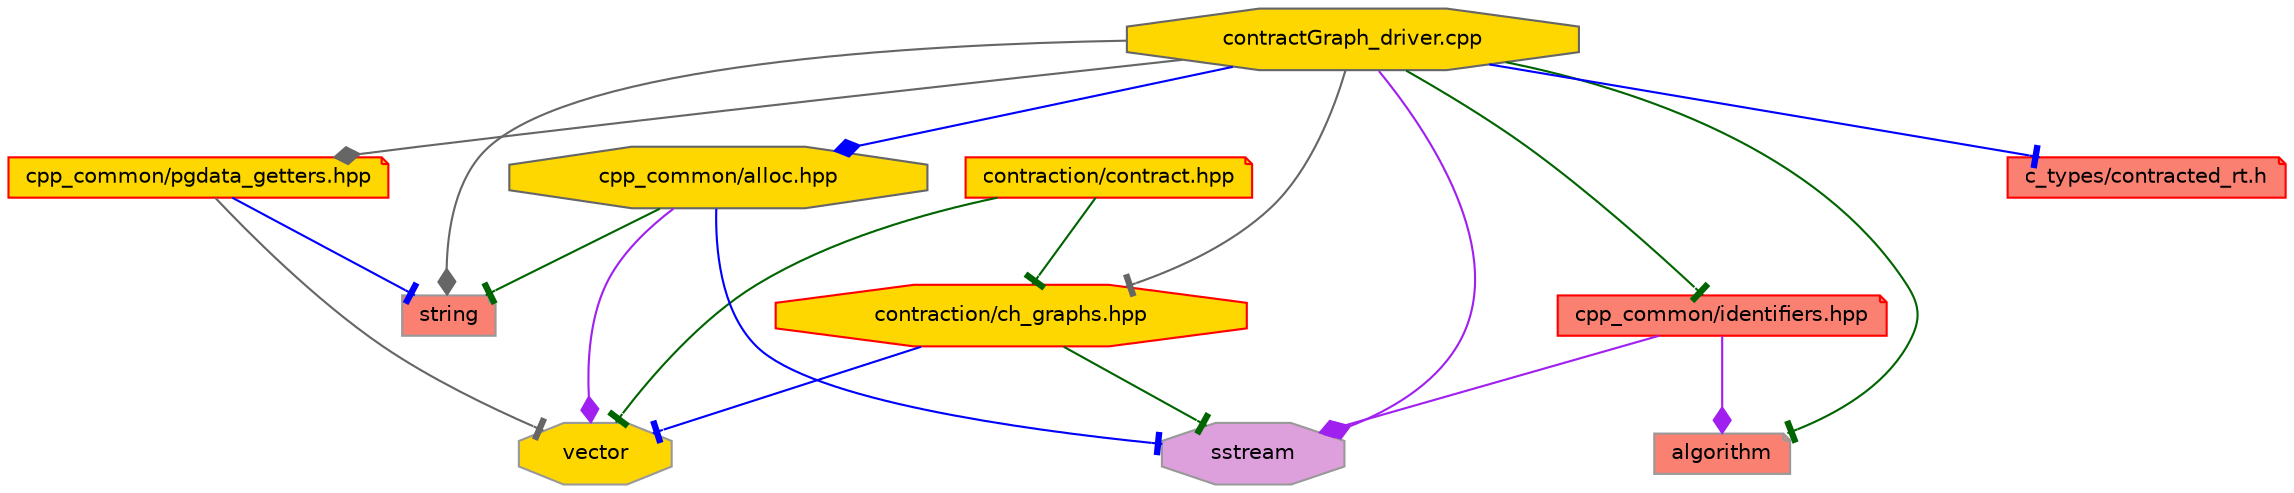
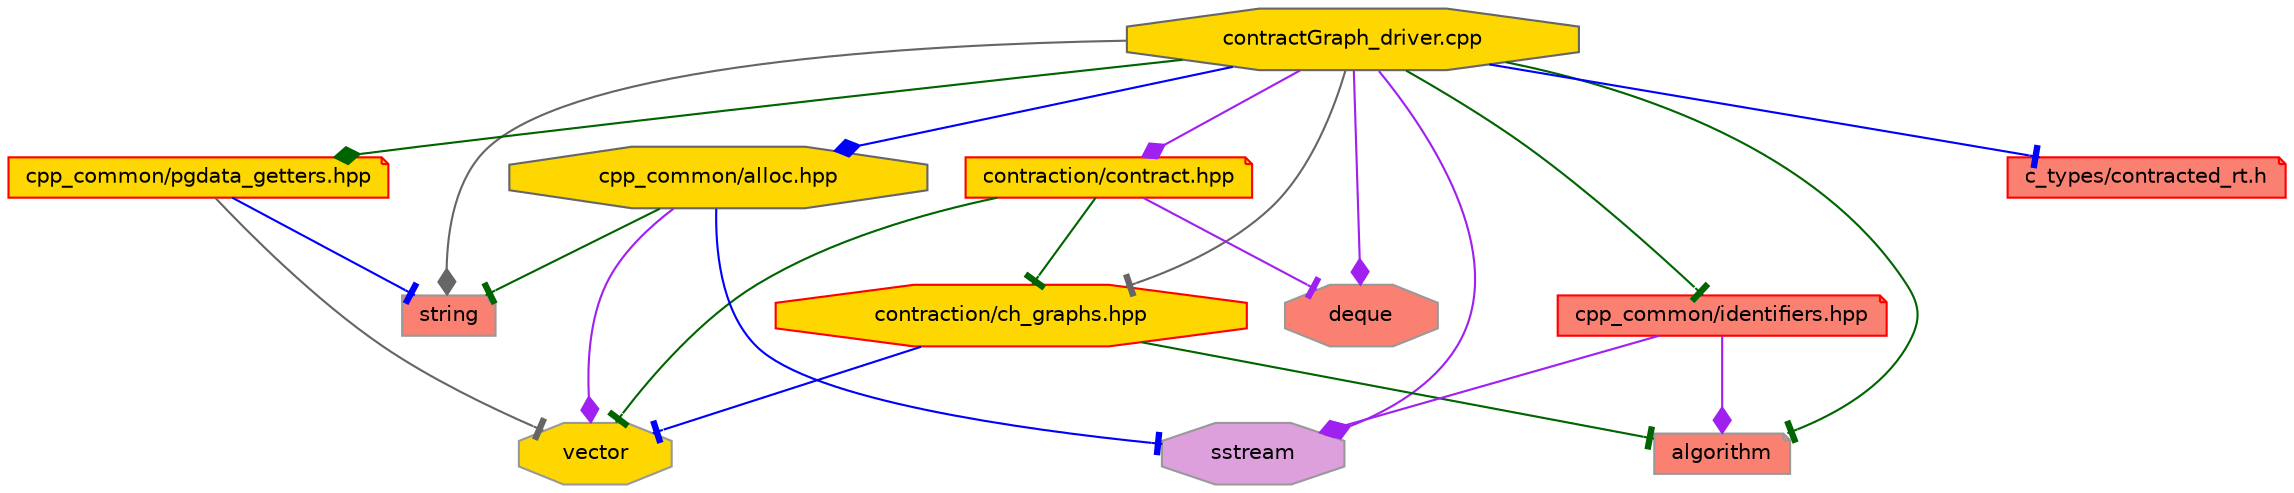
(771, 105) -> (771, 105)
none -> (1232, 108)
none -> (1361, 316)
(1130, 384) -> (1392, 390)
